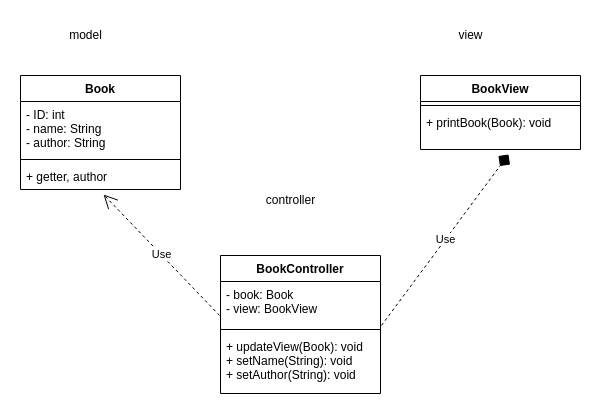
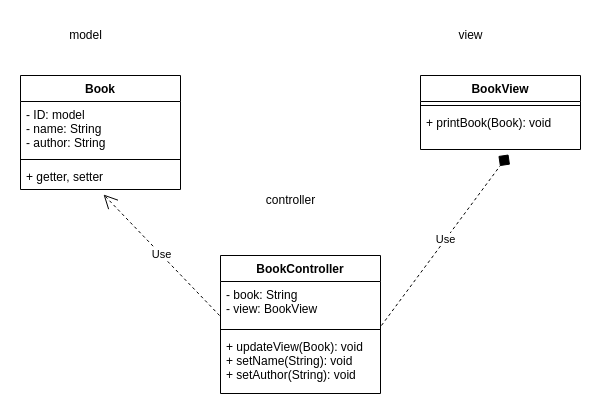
(50, 115) -> (57, 115)
(75, 177) -> (75, 177)
(262, 295) -> (267, 295)
